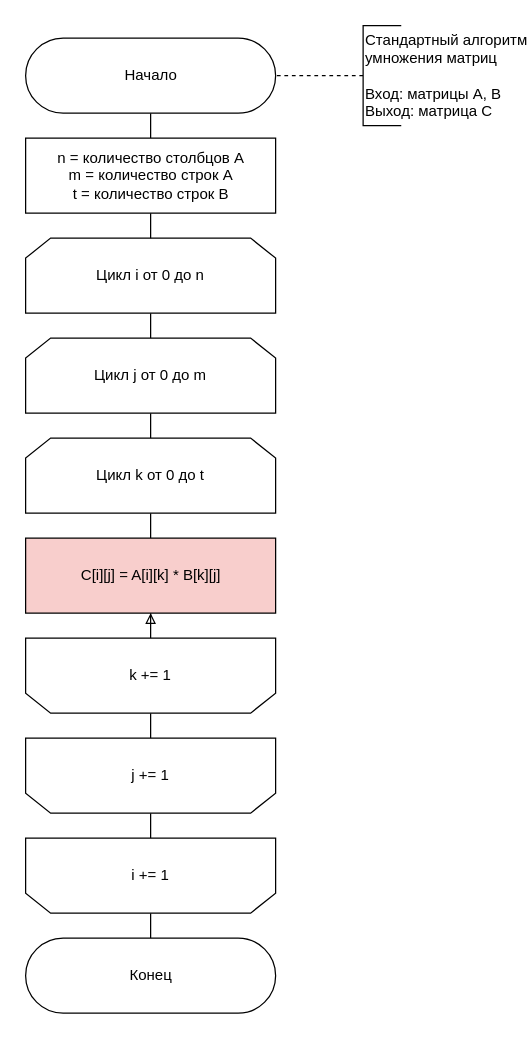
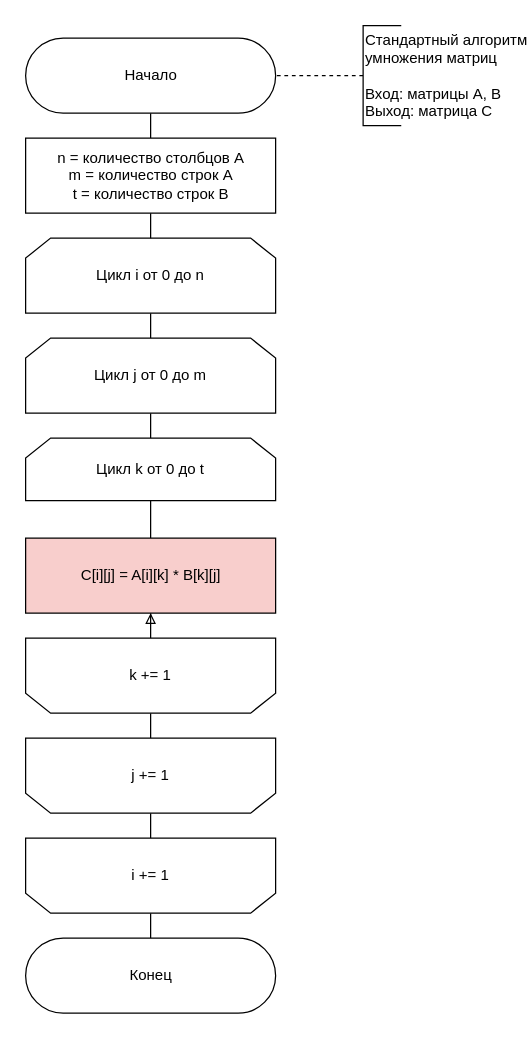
(151, 476) -> (151, 469)
